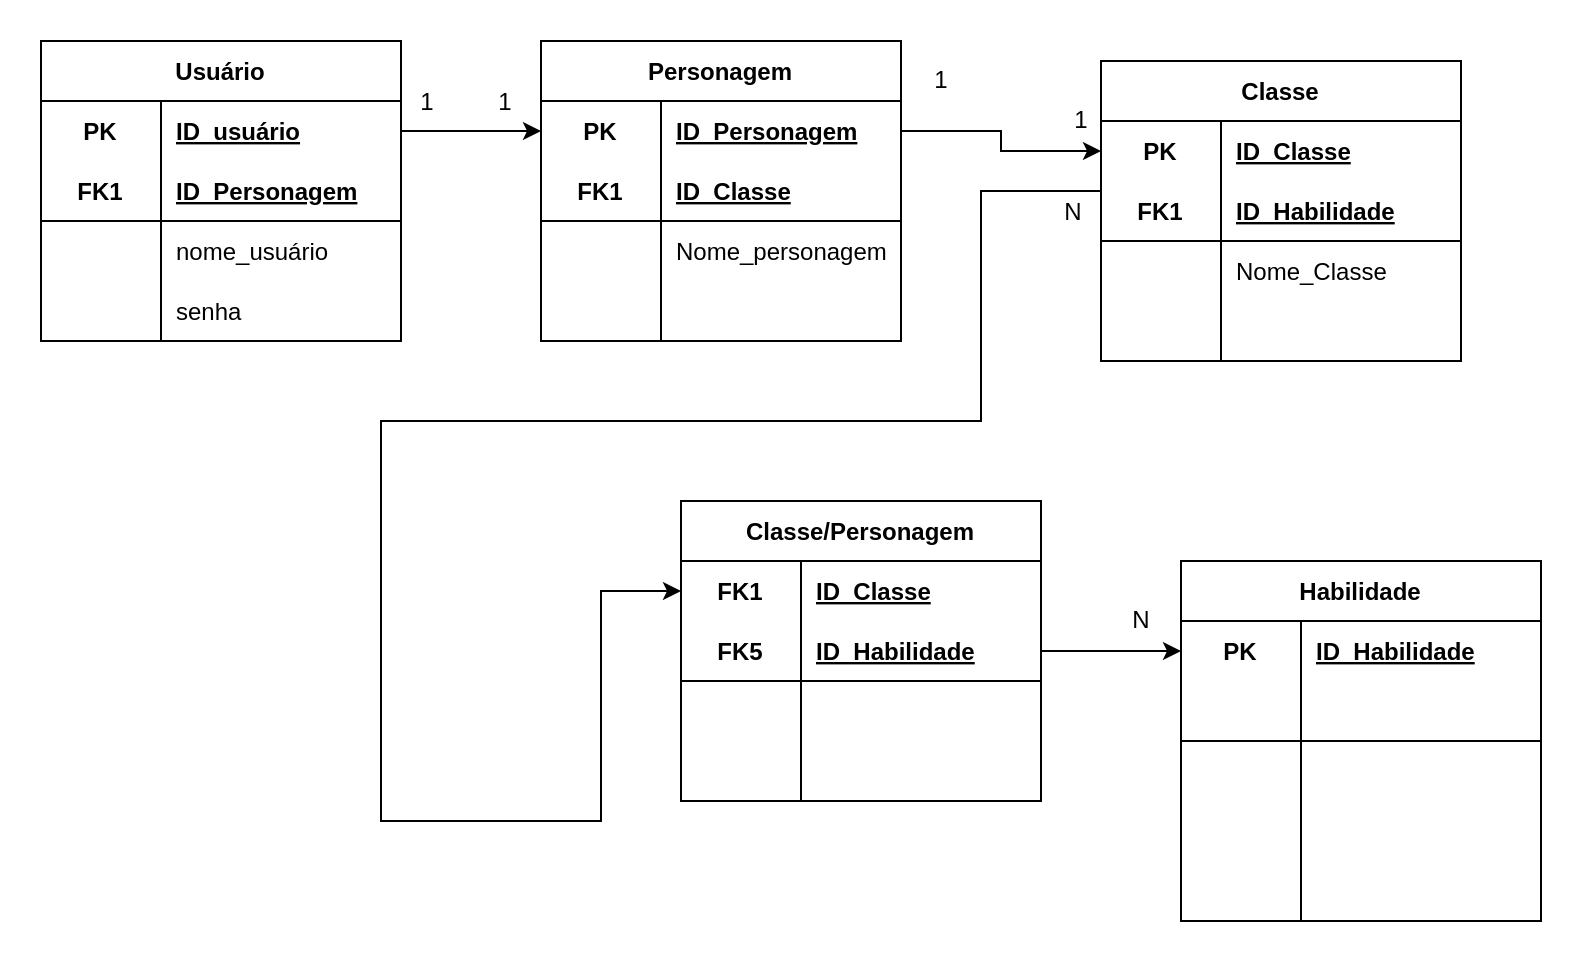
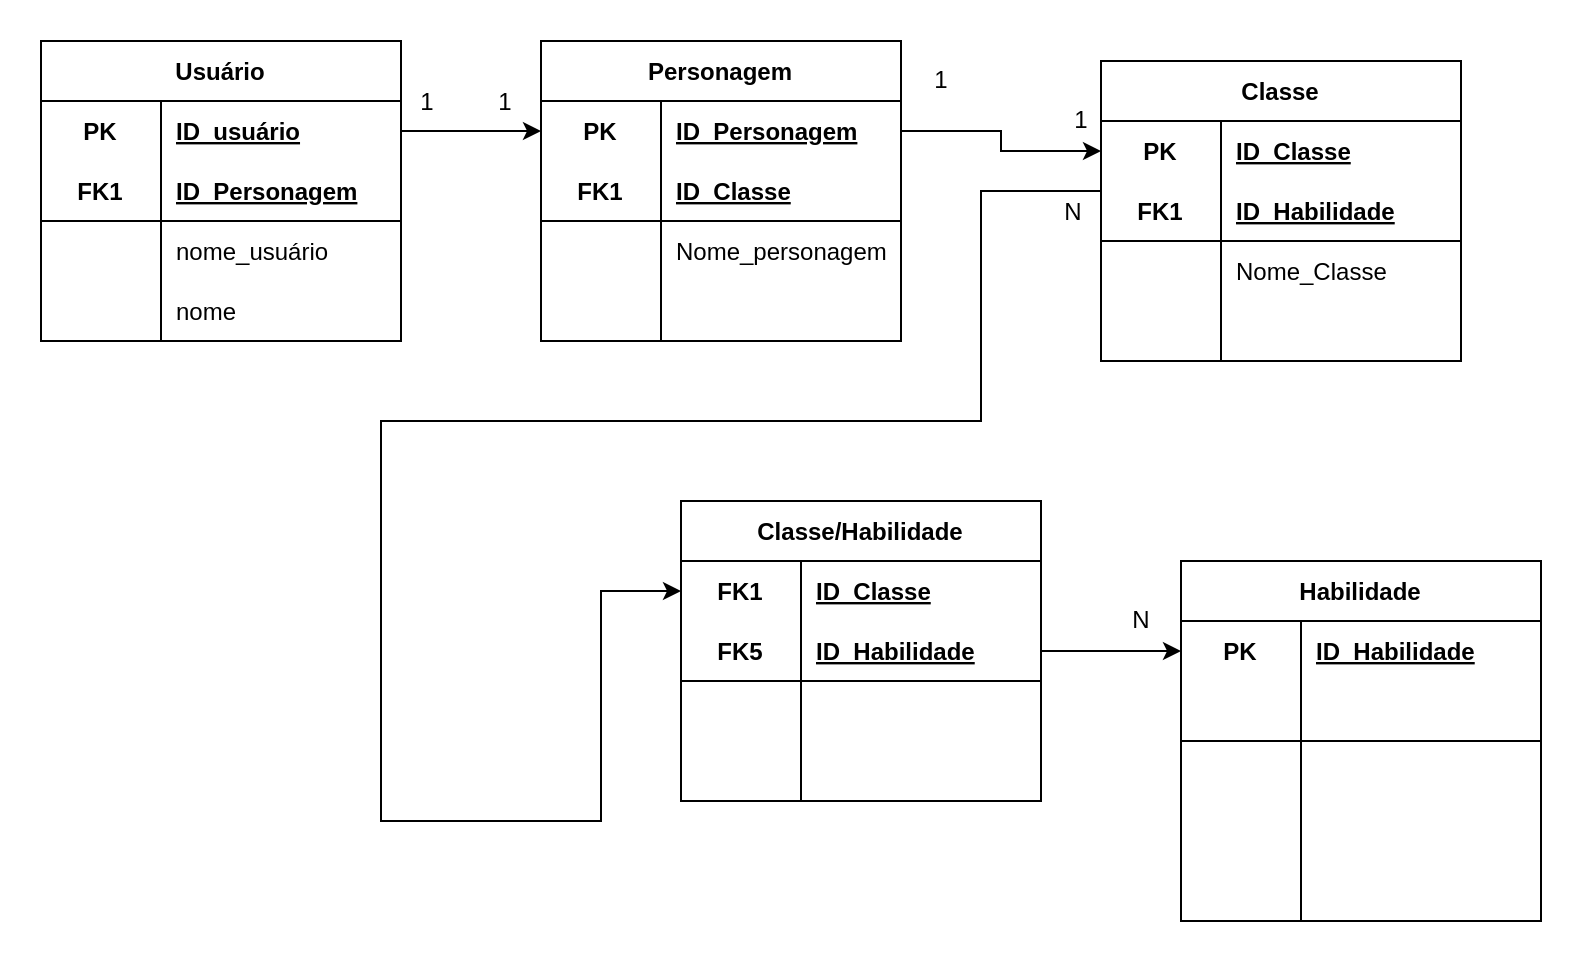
(210, 312) -> (203, 312)
(860, 532) -> (860, 532)
